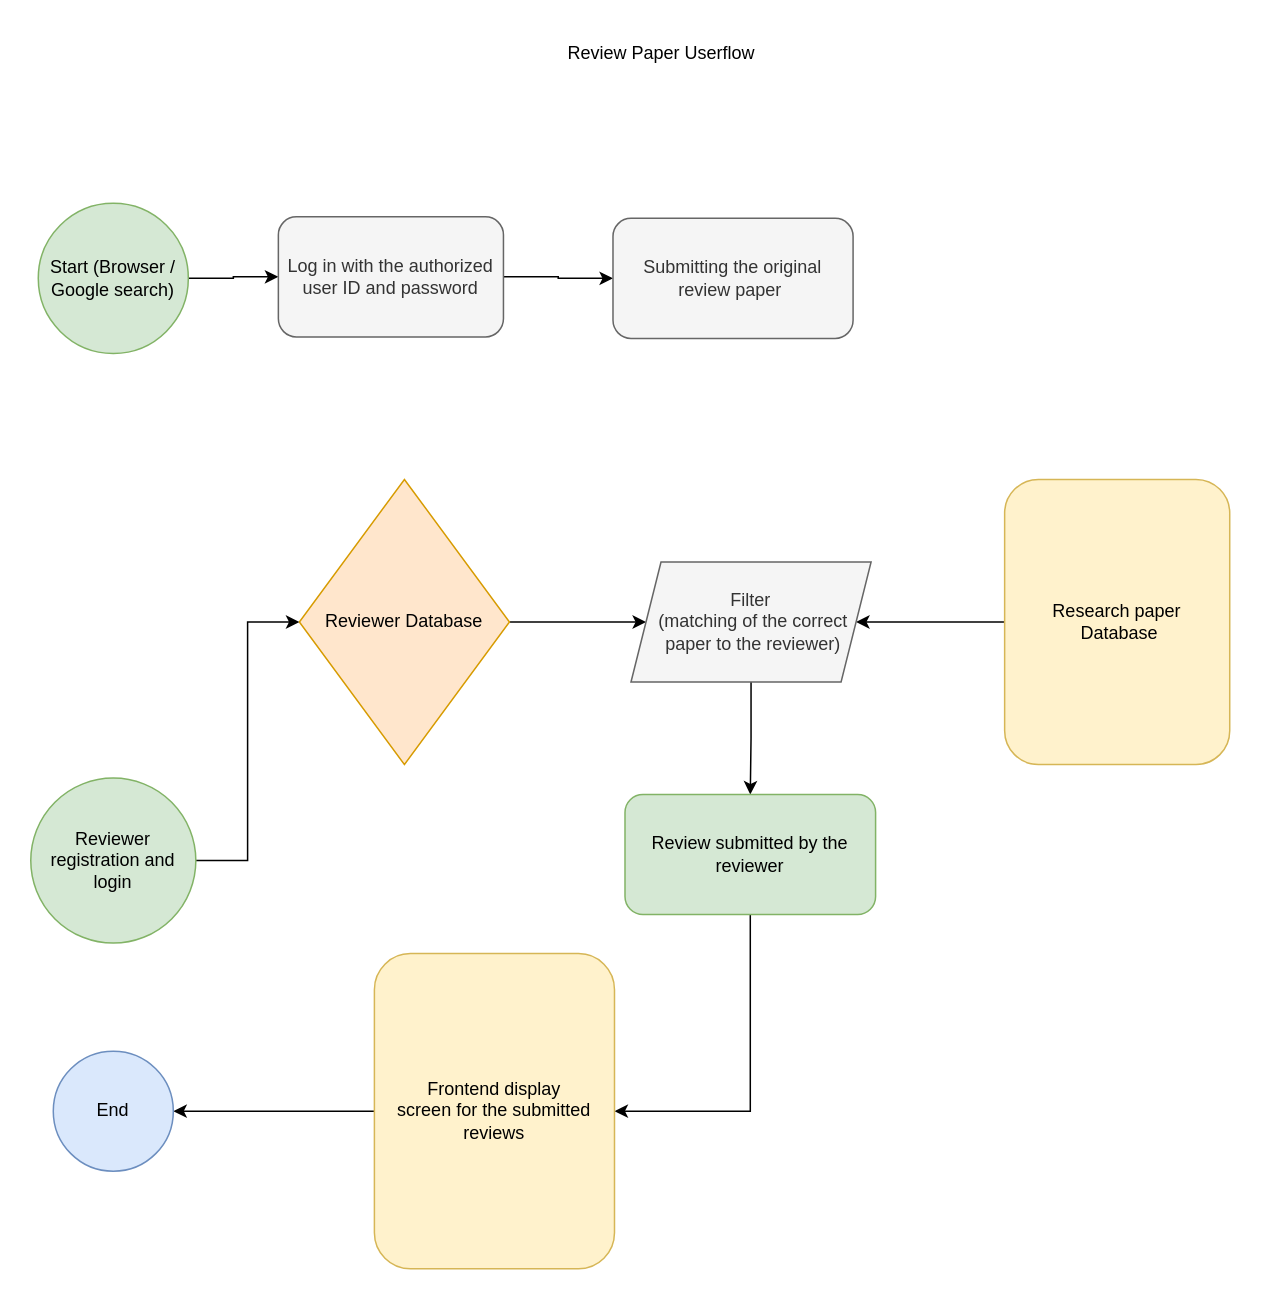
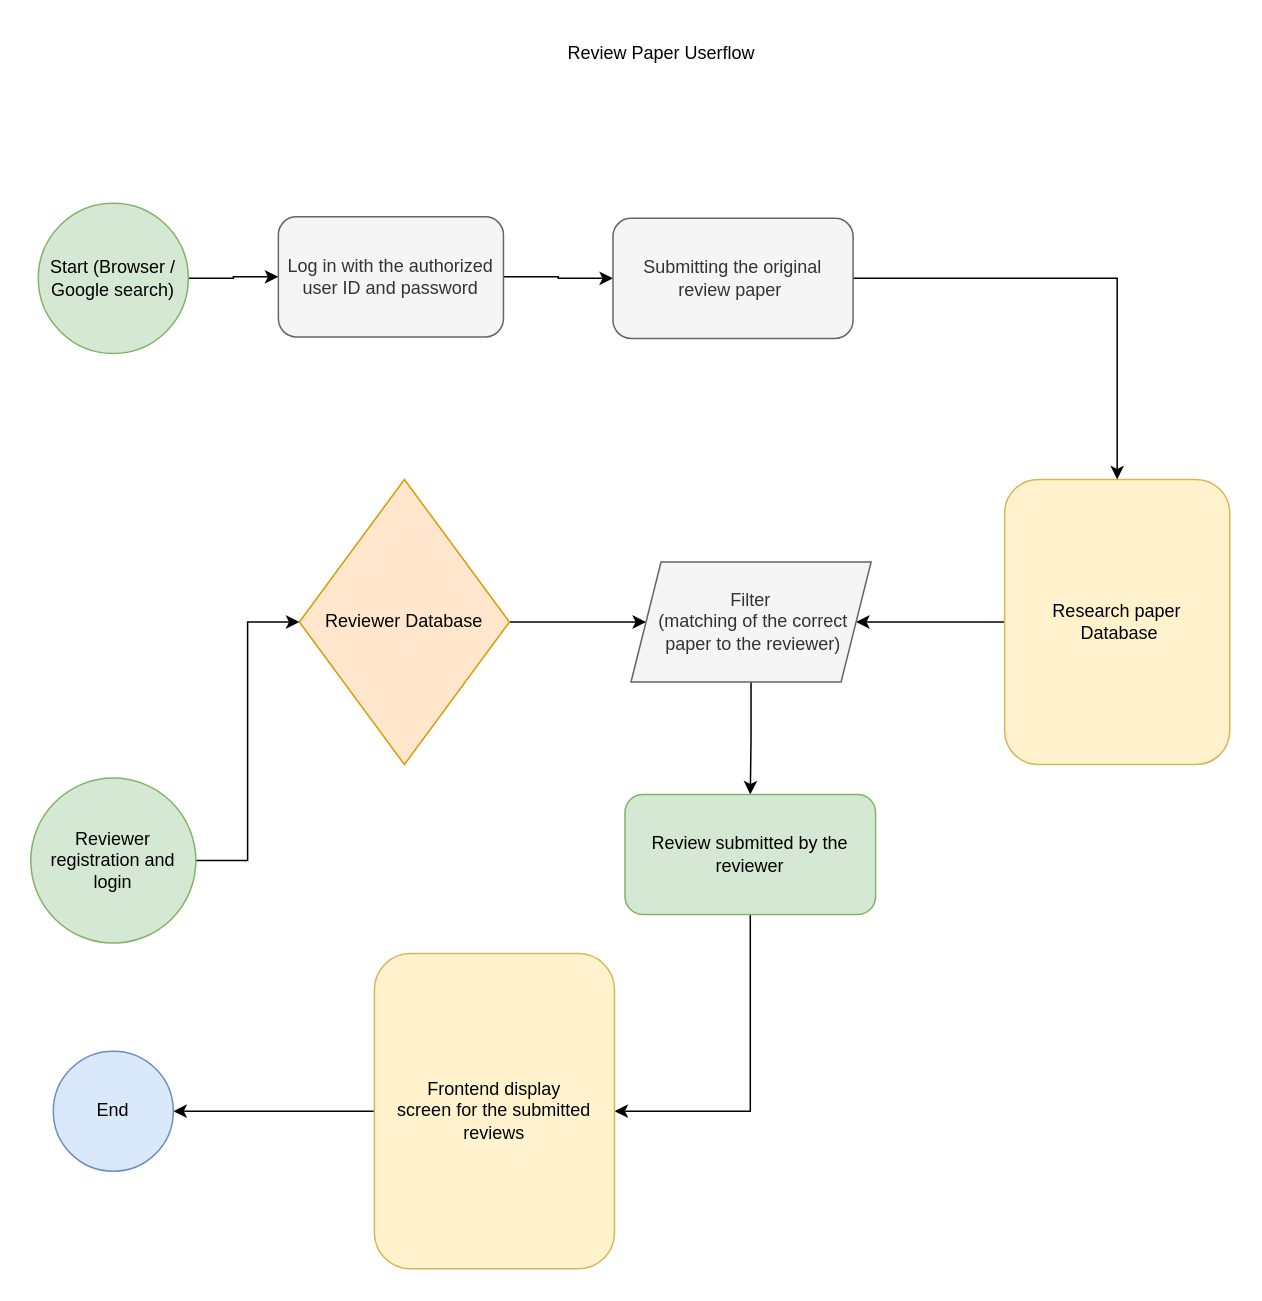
none -> (1080, 278)
